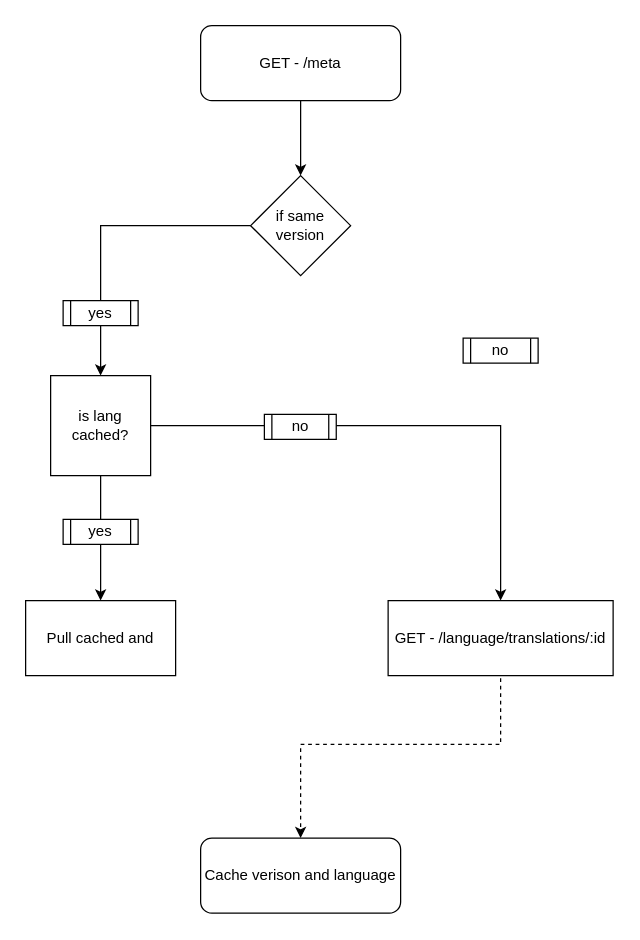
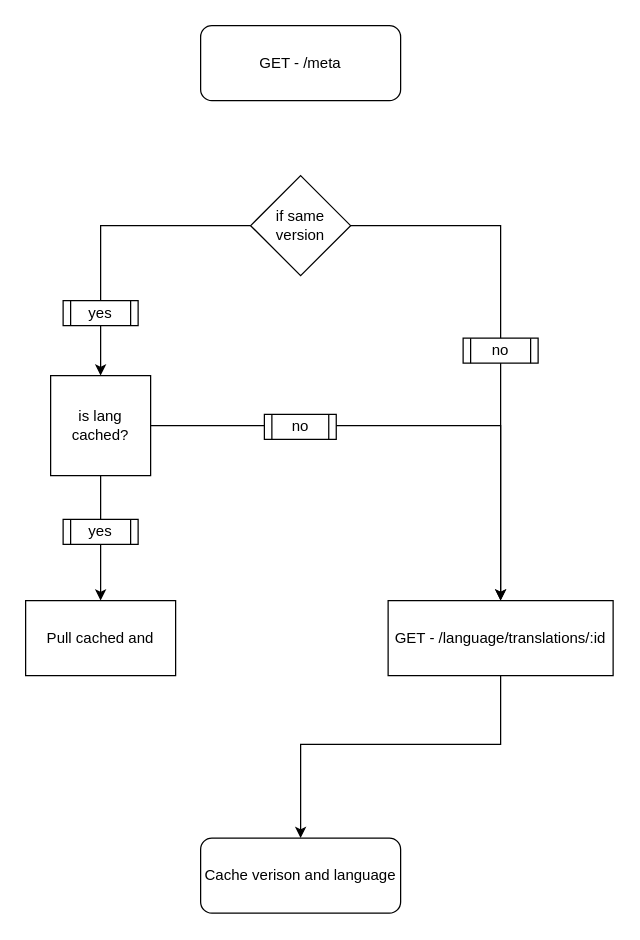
(301, 134) -> none
none -> (482, 226)
(394, 744) -> (394, 744)
